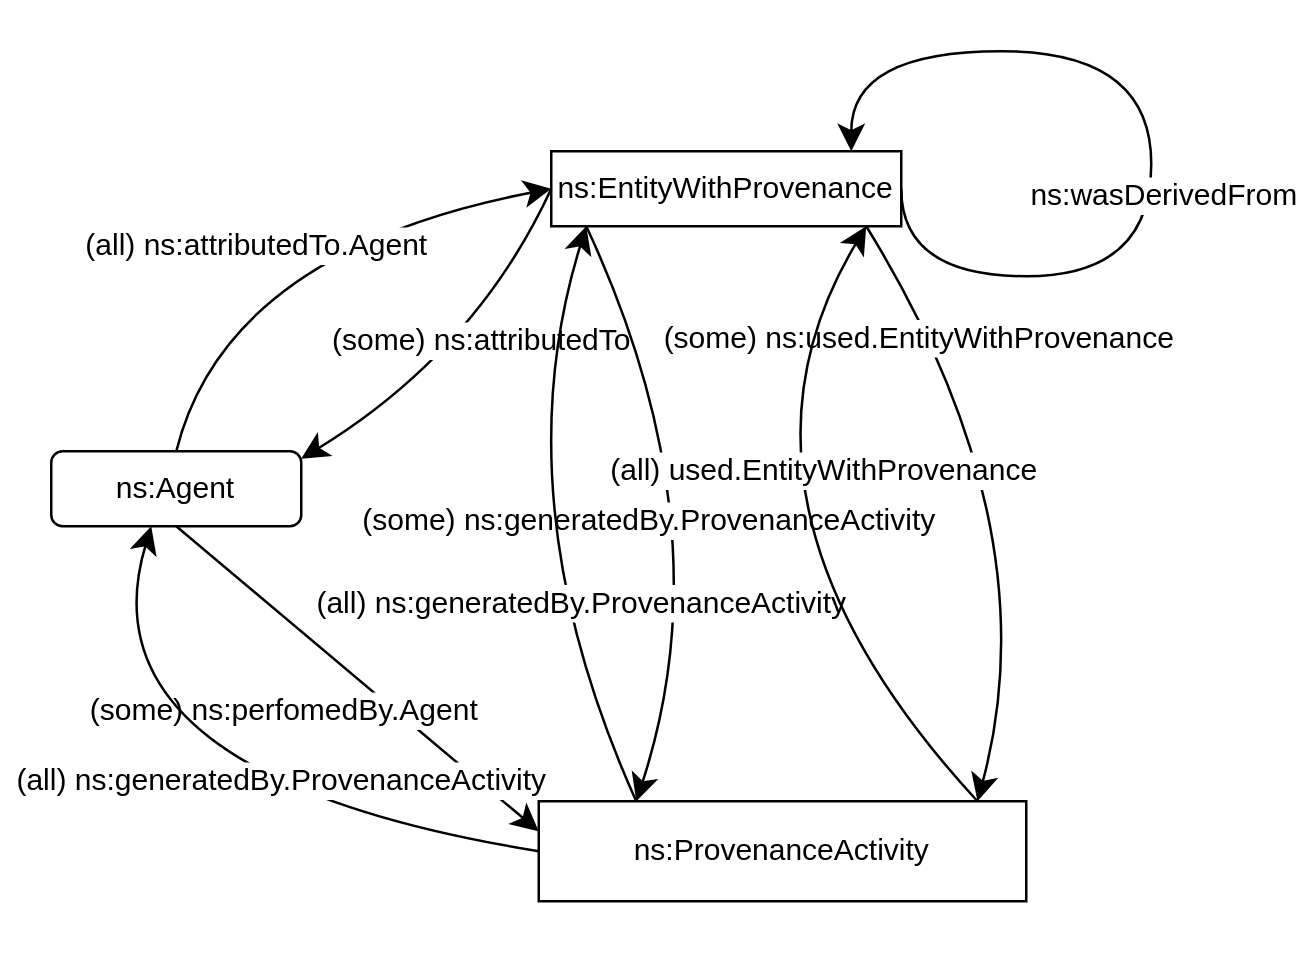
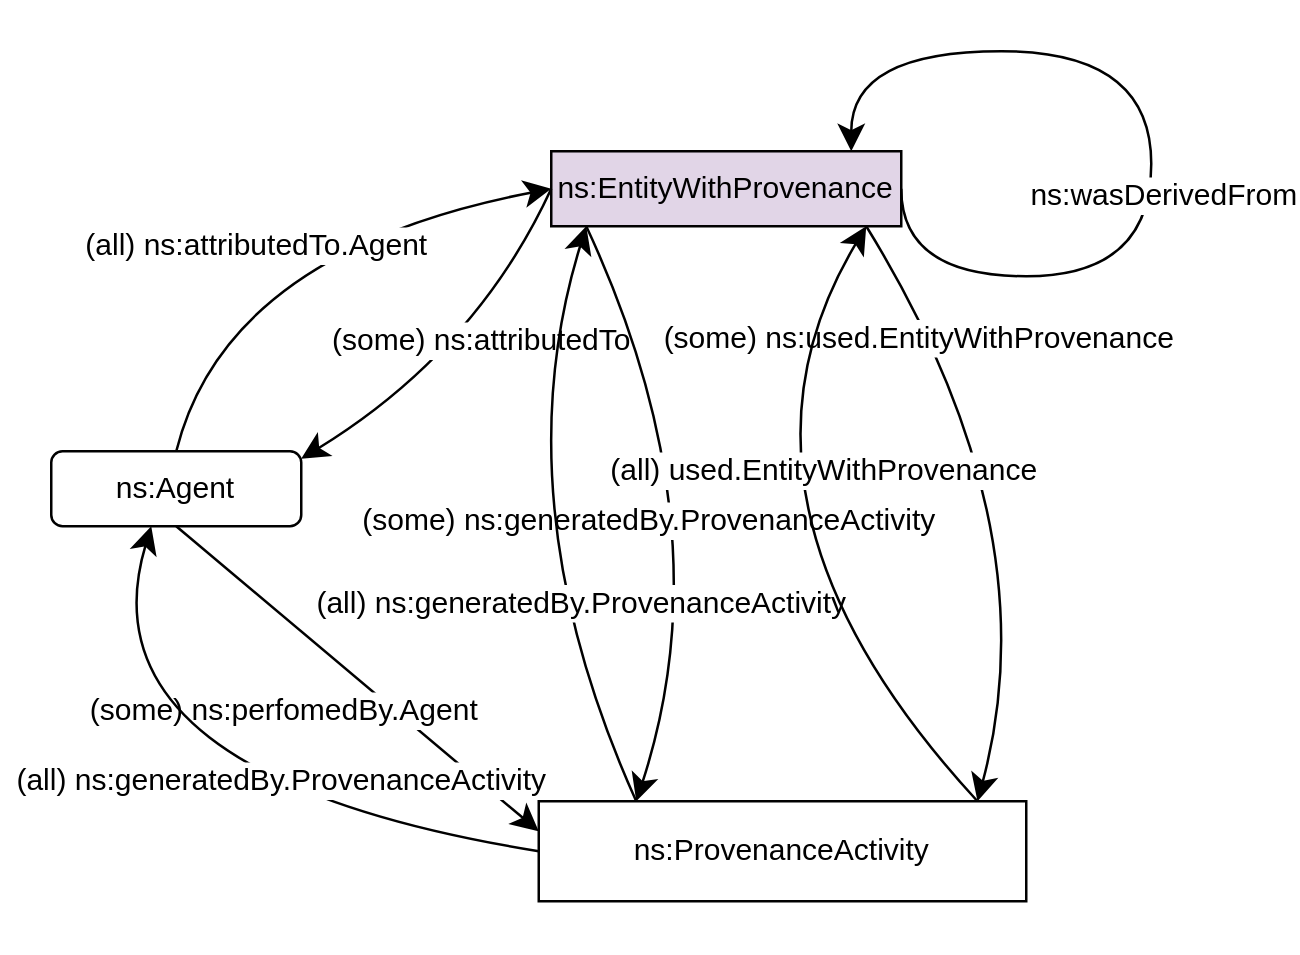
(726, 189) -> (726, 189)
